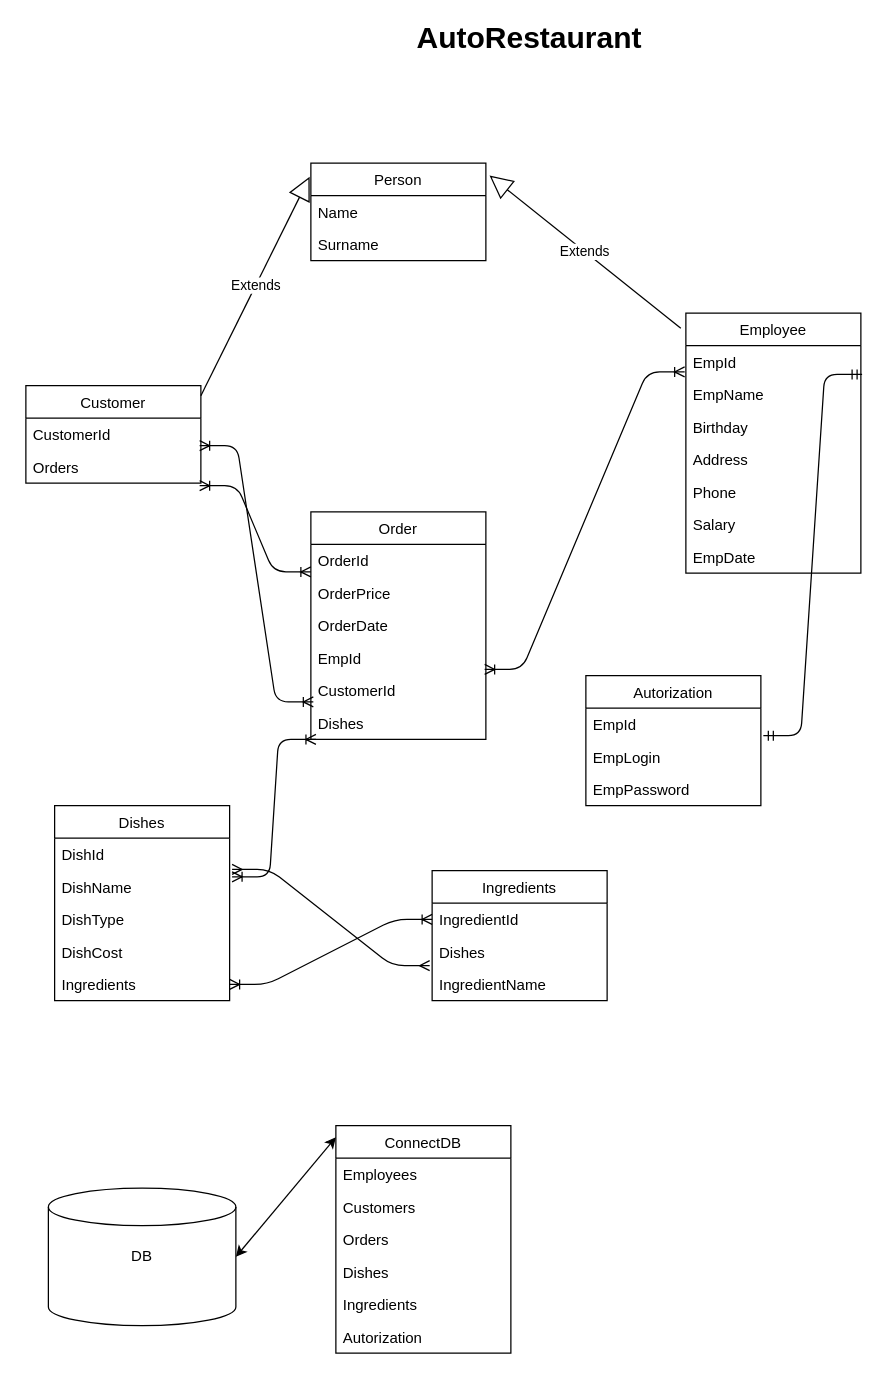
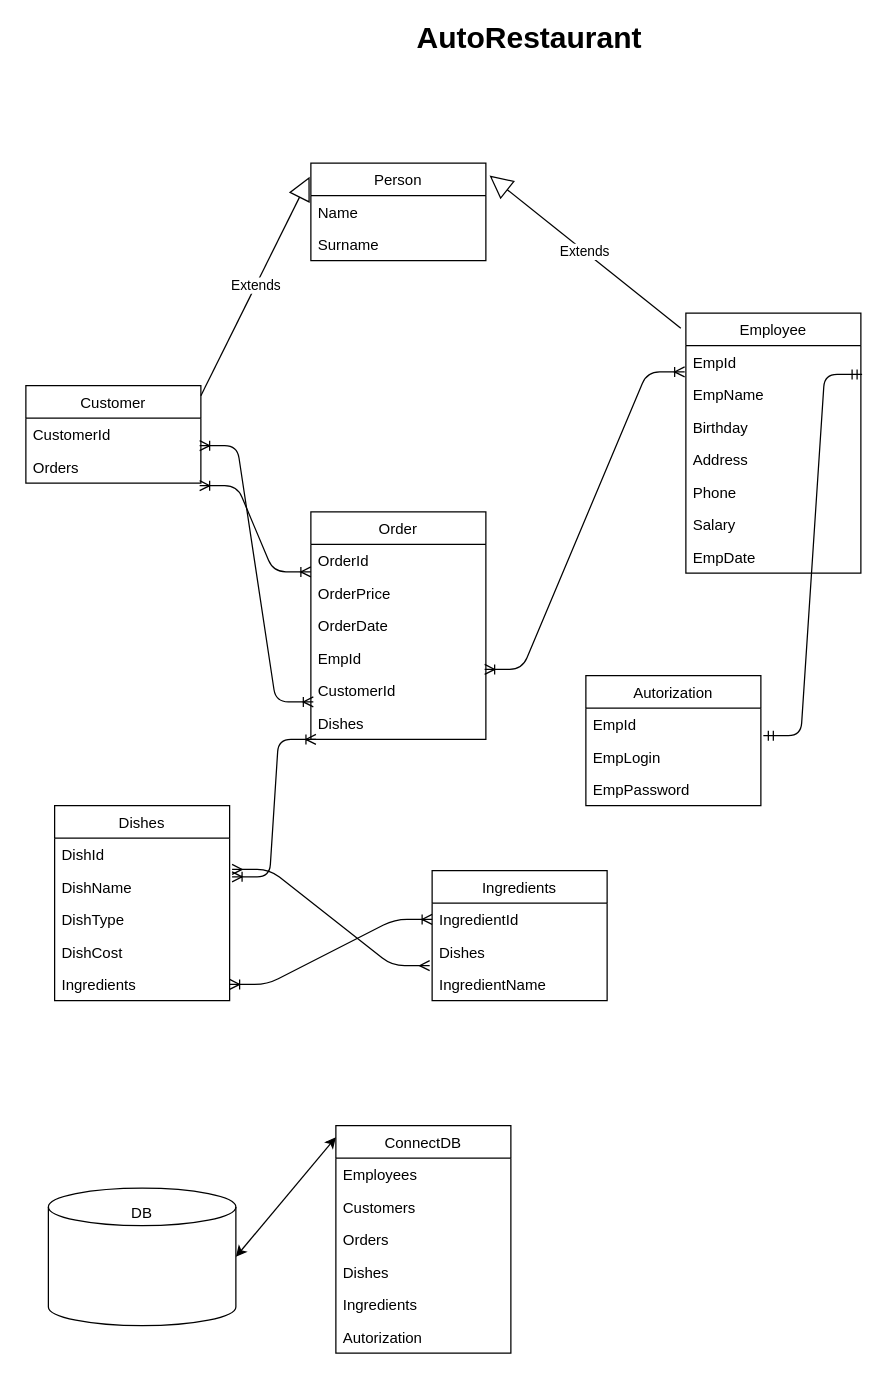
(142, 1257) -> (142, 1213)
